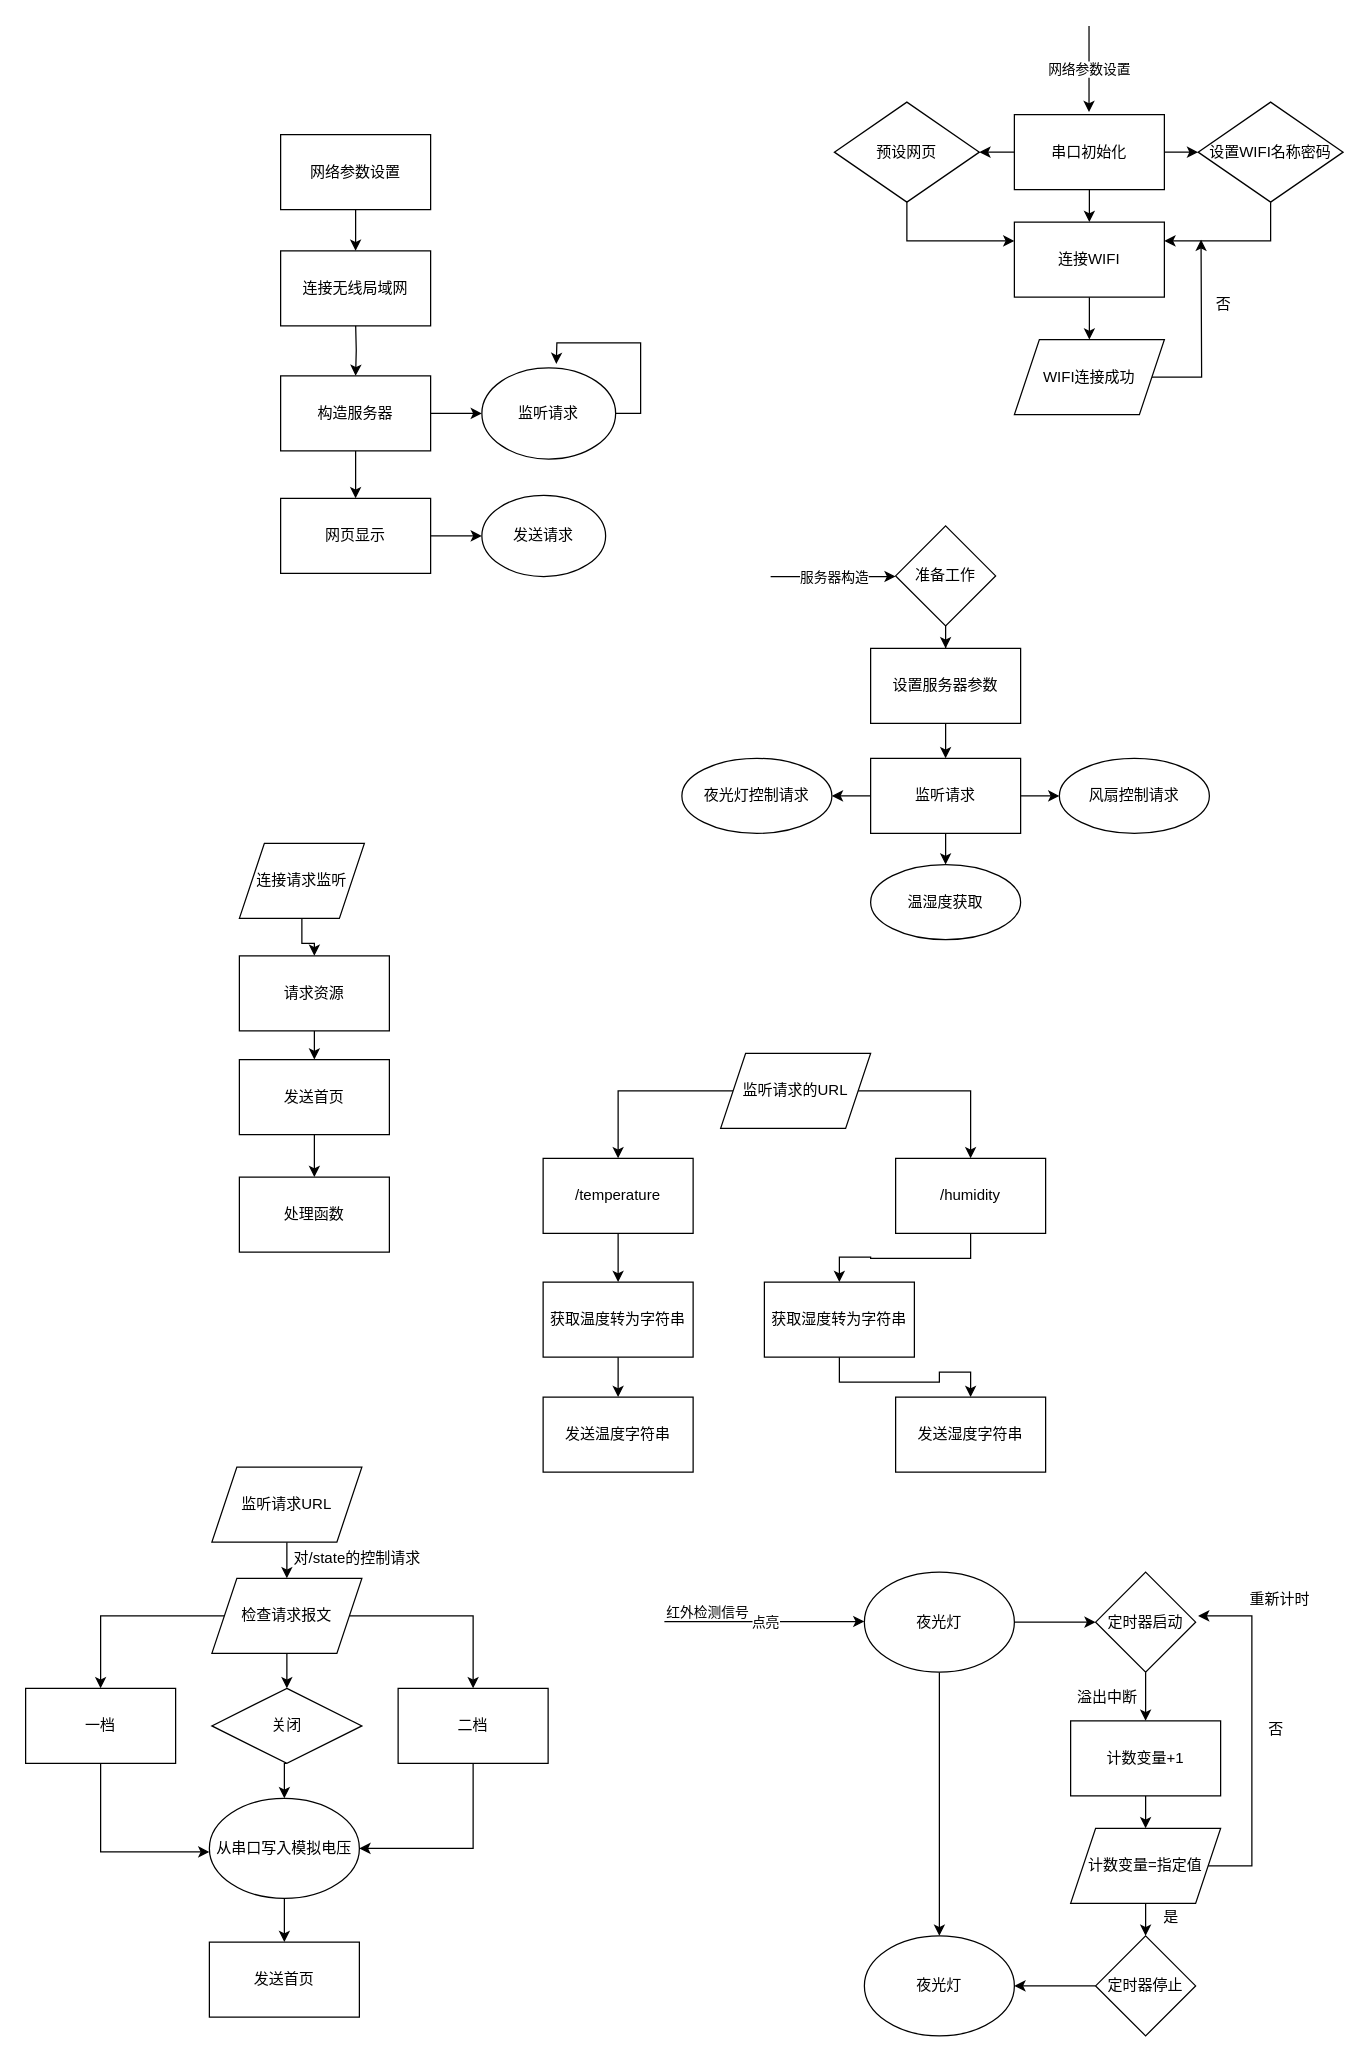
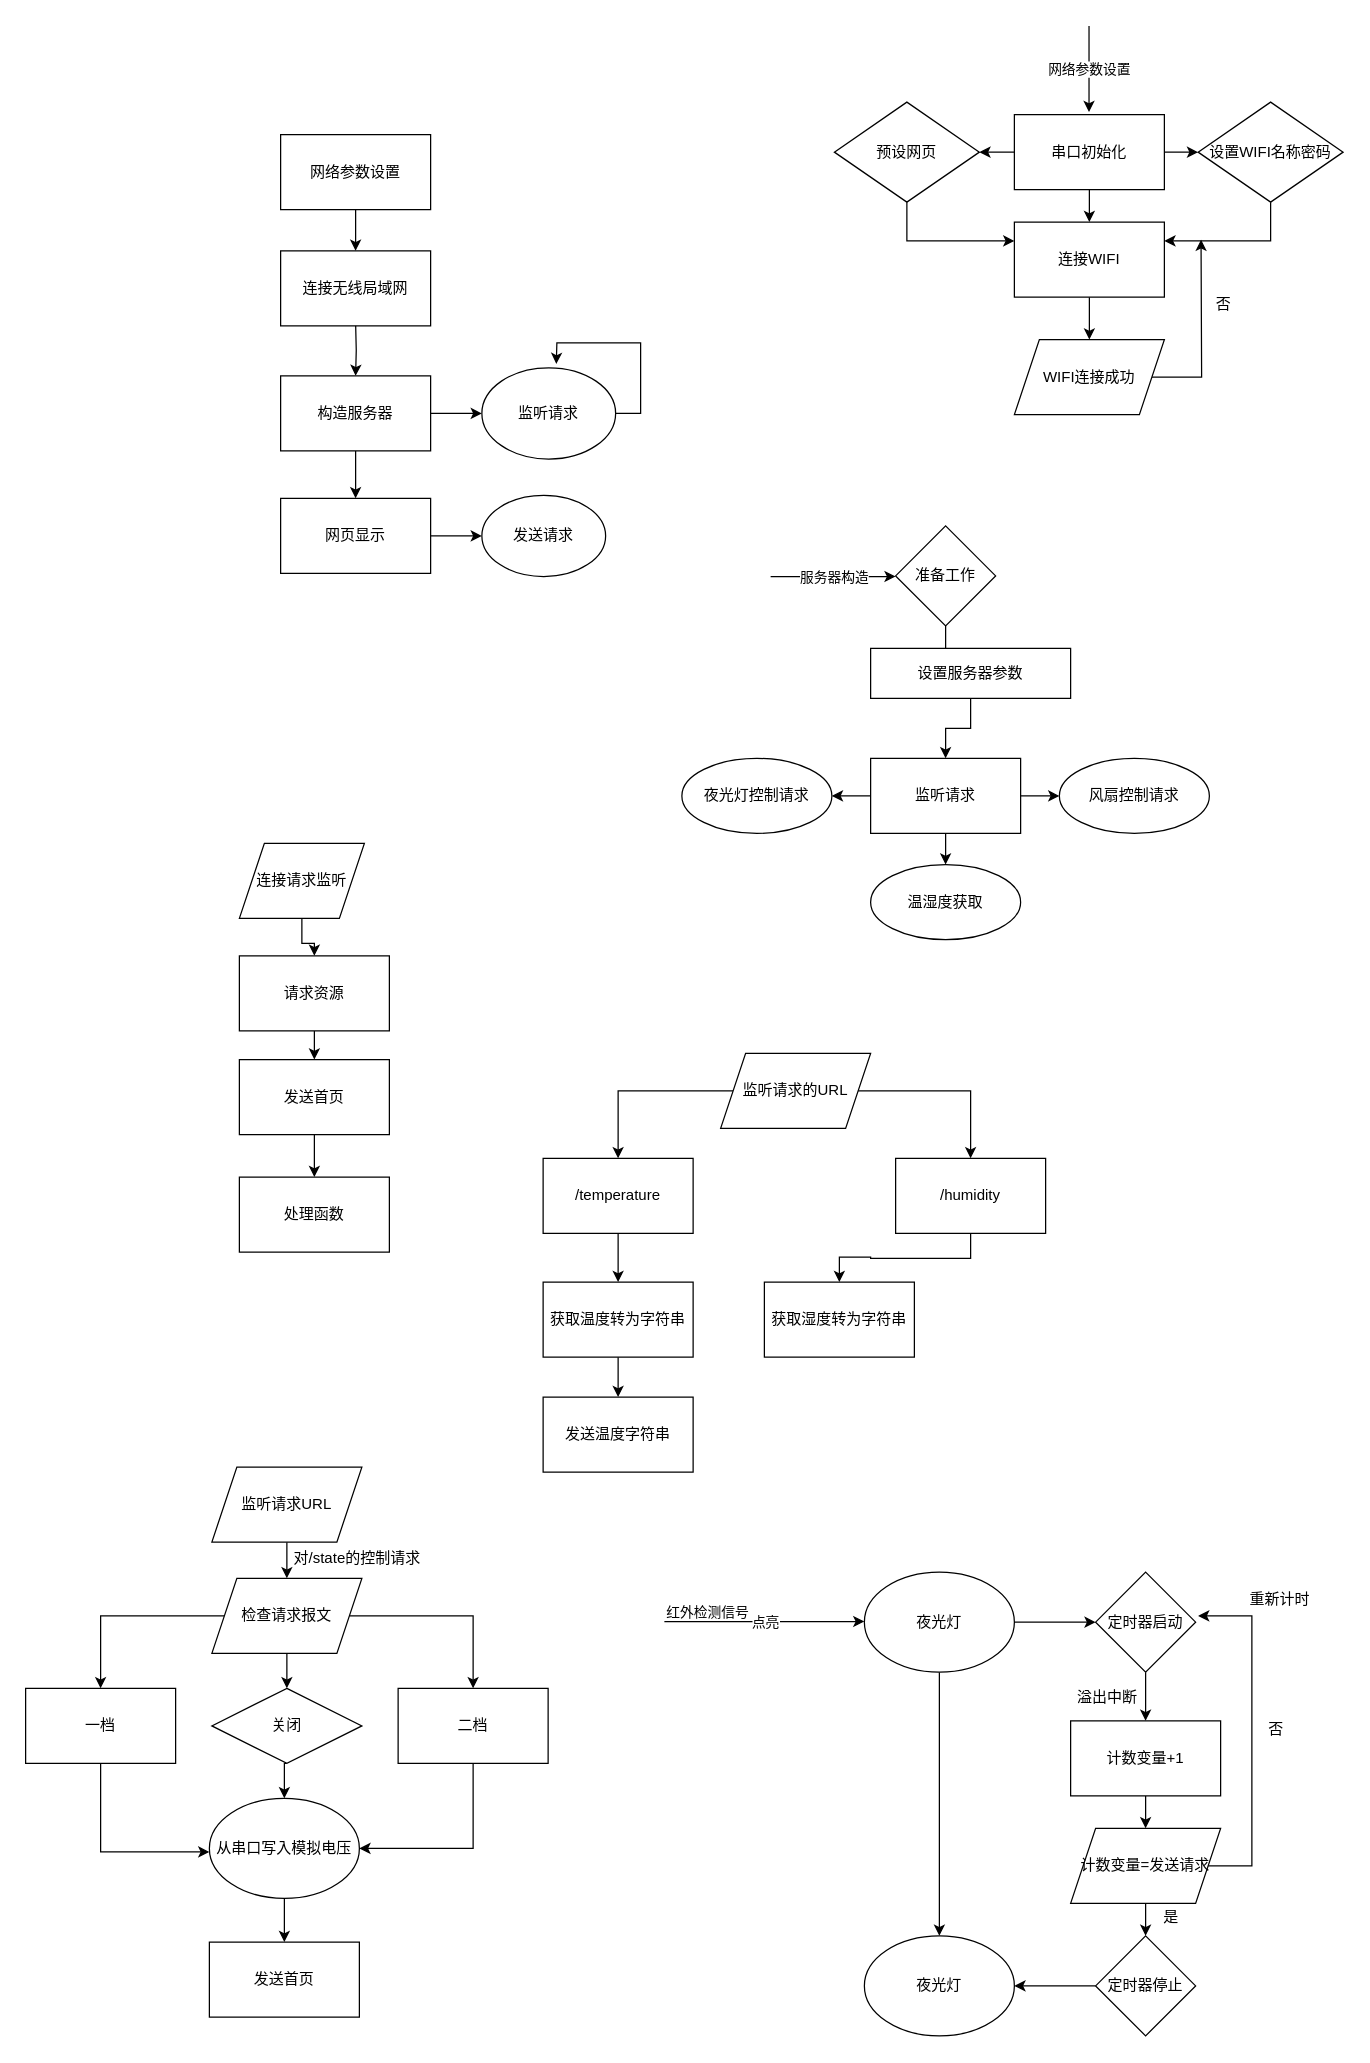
(946, 686) -> (971, 673)
(905, 1382) -> none
(971, 1434) -> none
(1146, 1866) -> (1146, 1866)
